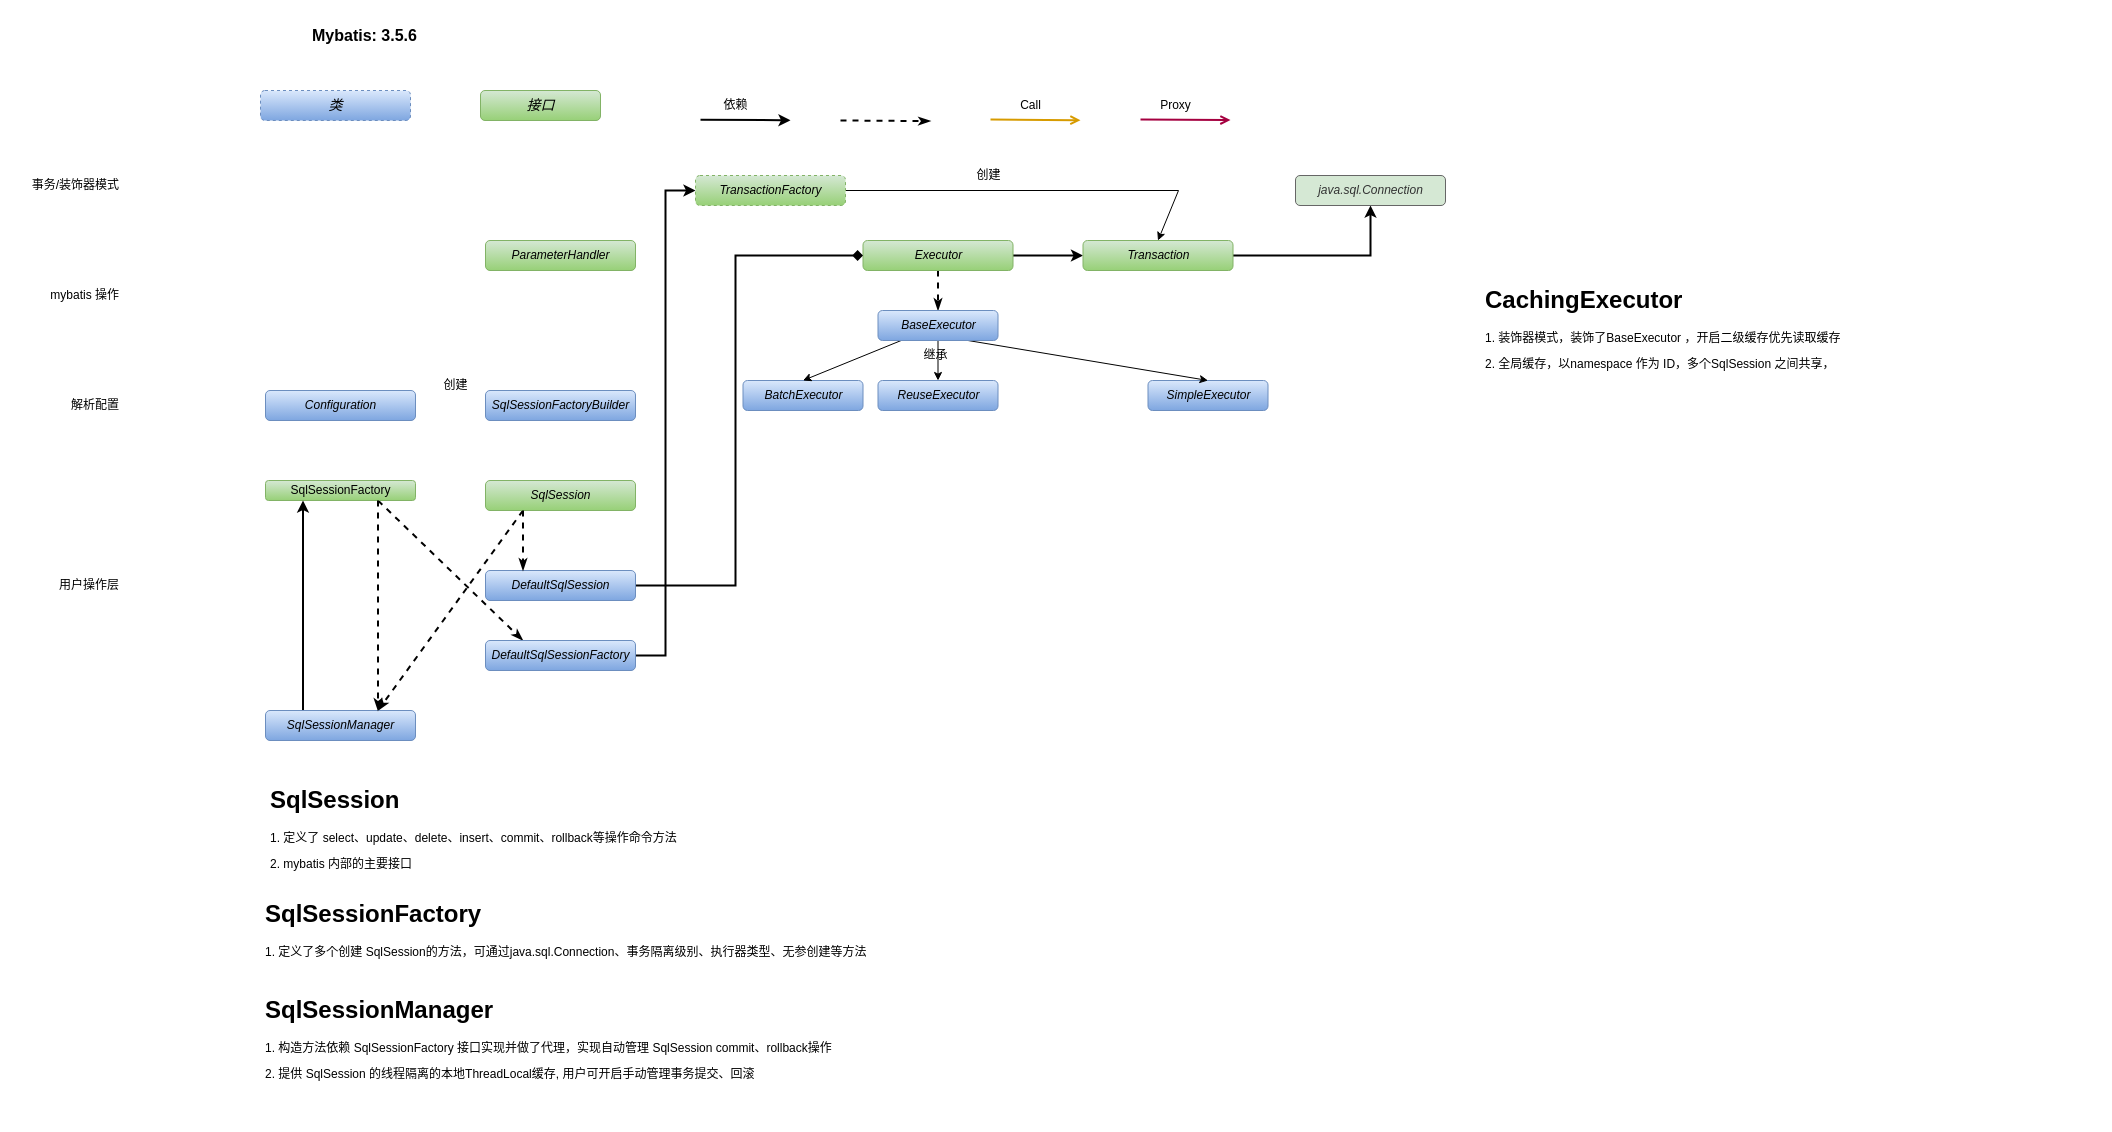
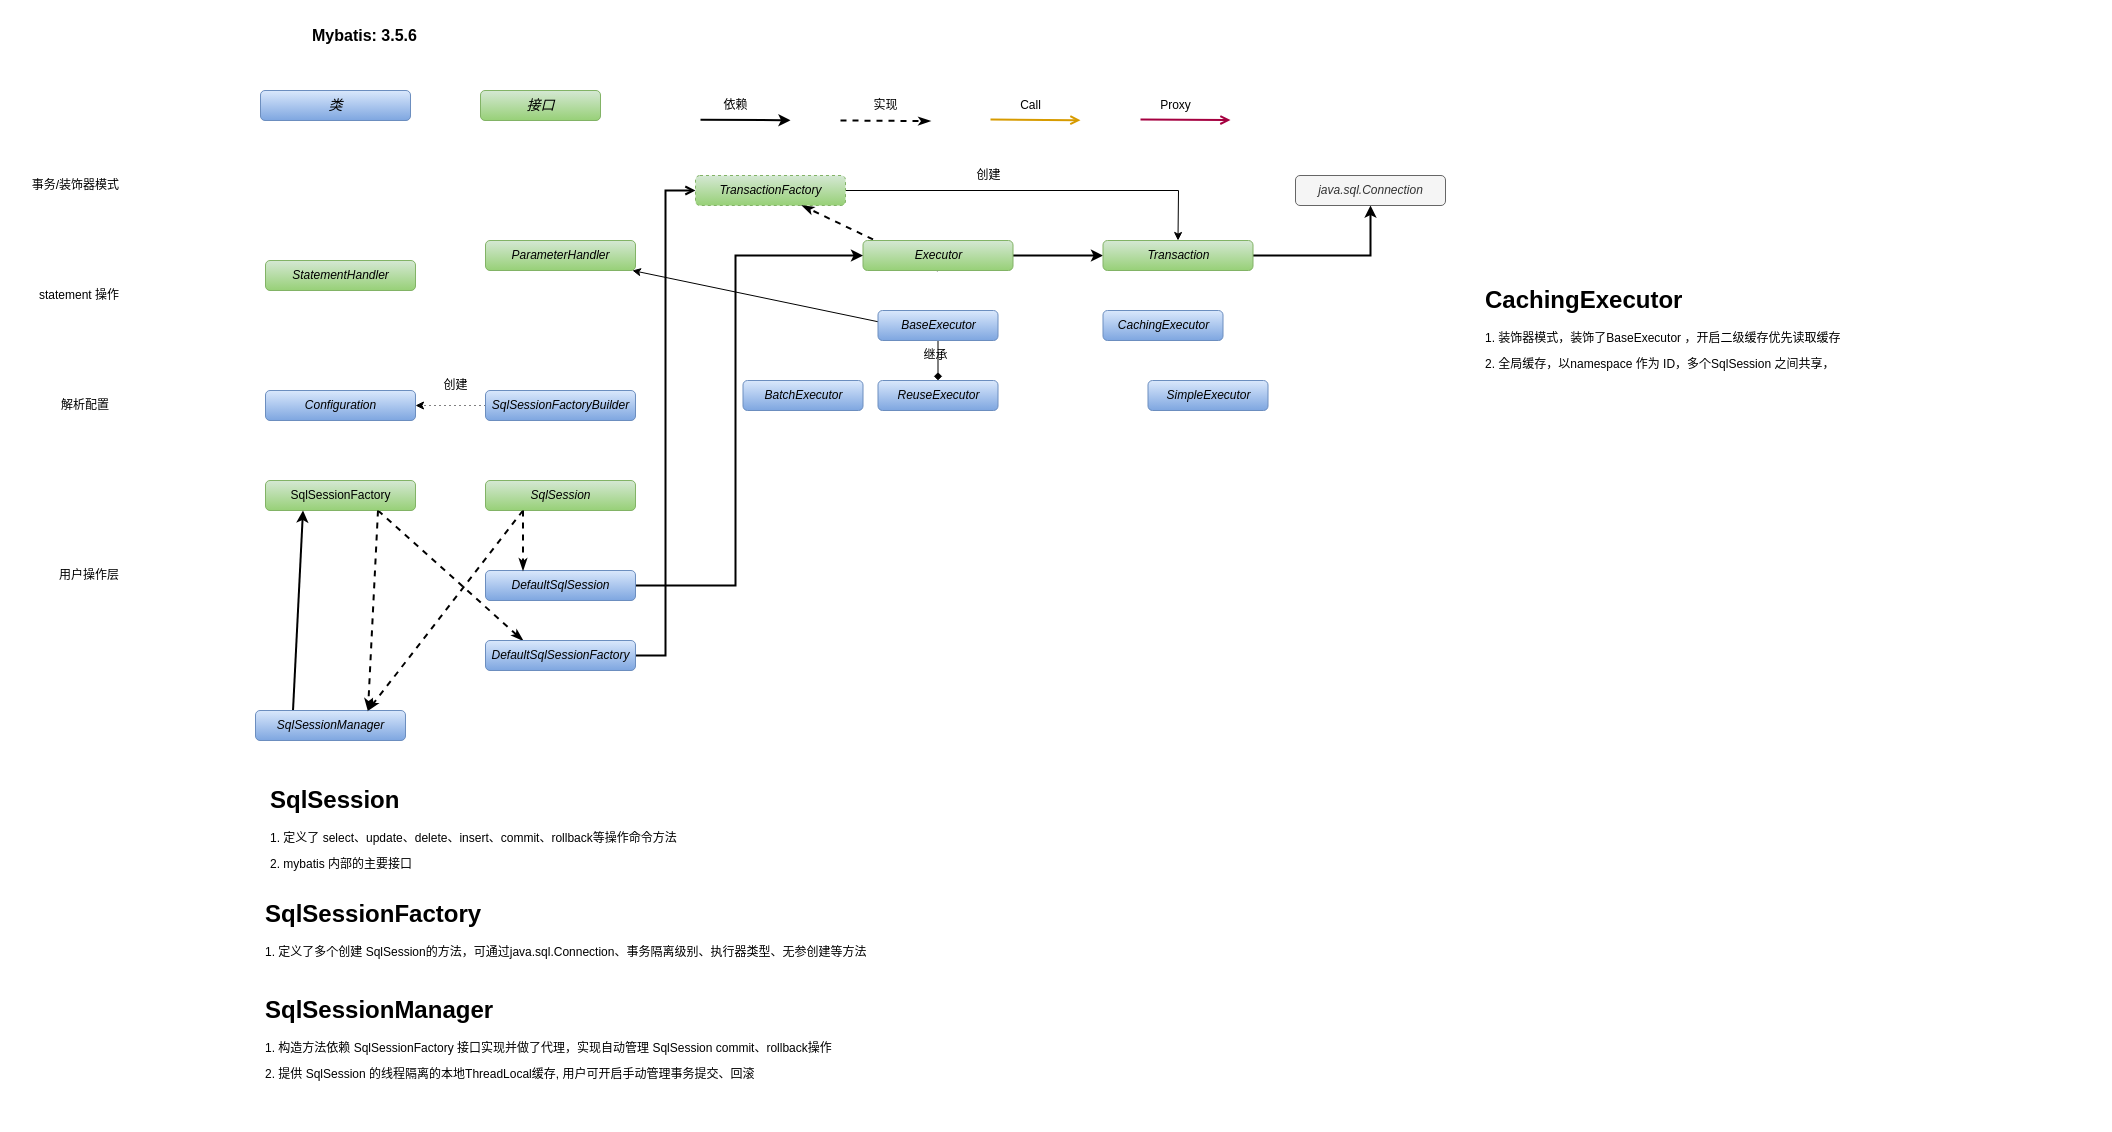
(336, 106) -> (336, 106)
none -> (886, 106)
(685, 191) -> (686, 191)
(1371, 191) -> (1371, 191)
(852, 256) -> (852, 256)
(1158, 256) -> (1178, 256)
none -> (341, 276)
(938, 286) -> (842, 225)
(84, 296) -> (75, 296)
none -> (1163, 326)
(856, 359) -> none
(1085, 360) -> (758, 297)
(938, 372) -> (938, 371)
(86, 406) -> (76, 406)
none -> (424, 406)
(341, 491) -> (341, 496)
(81, 586) -> (81, 576)
(341, 726) -> (331, 726)
